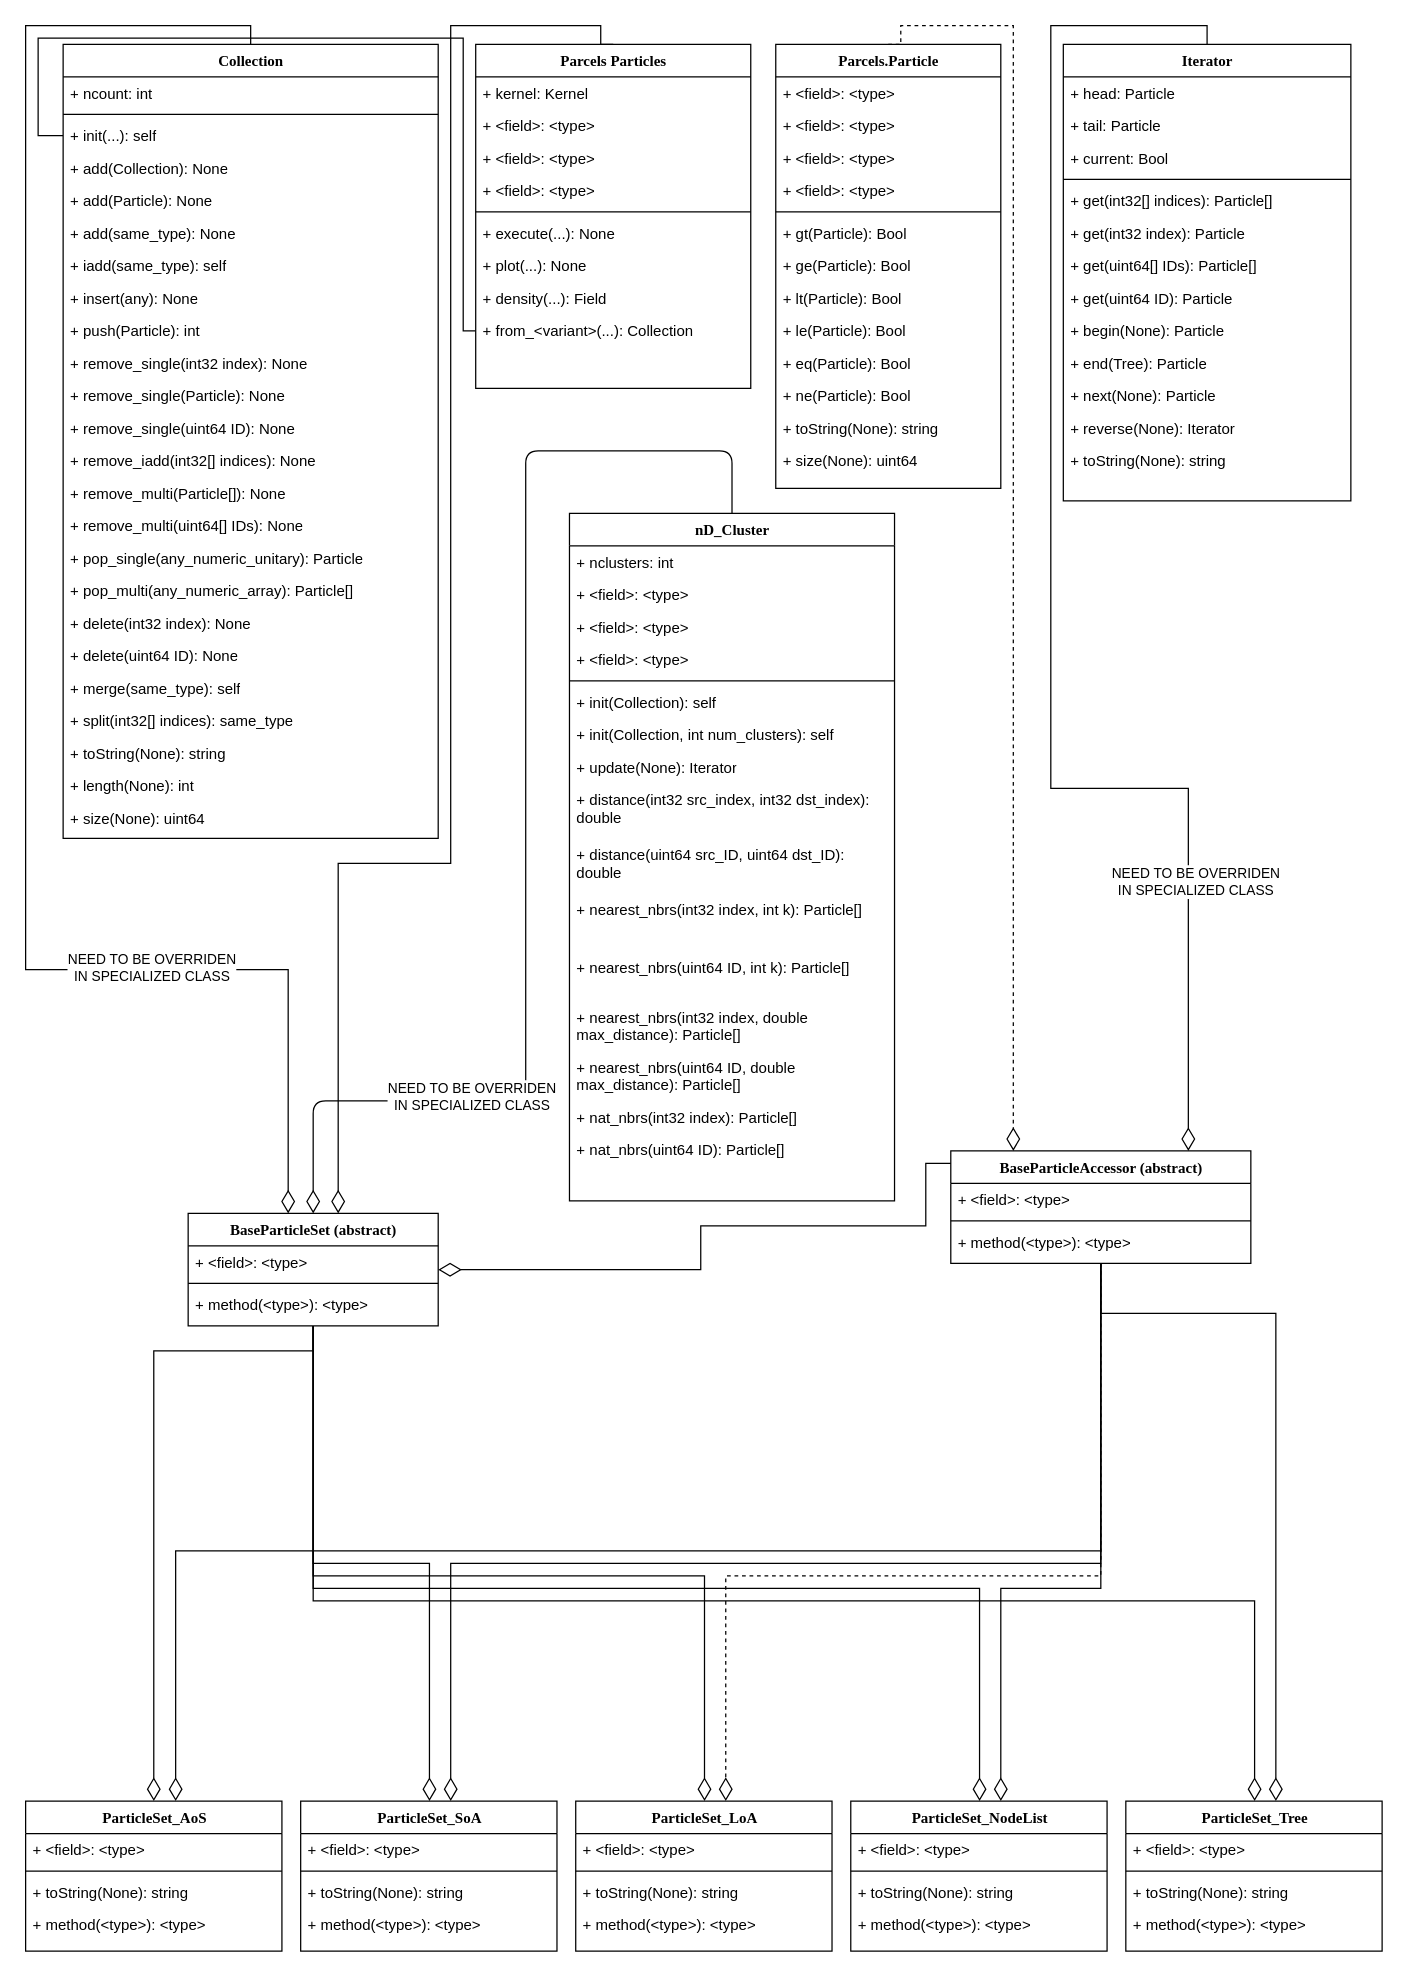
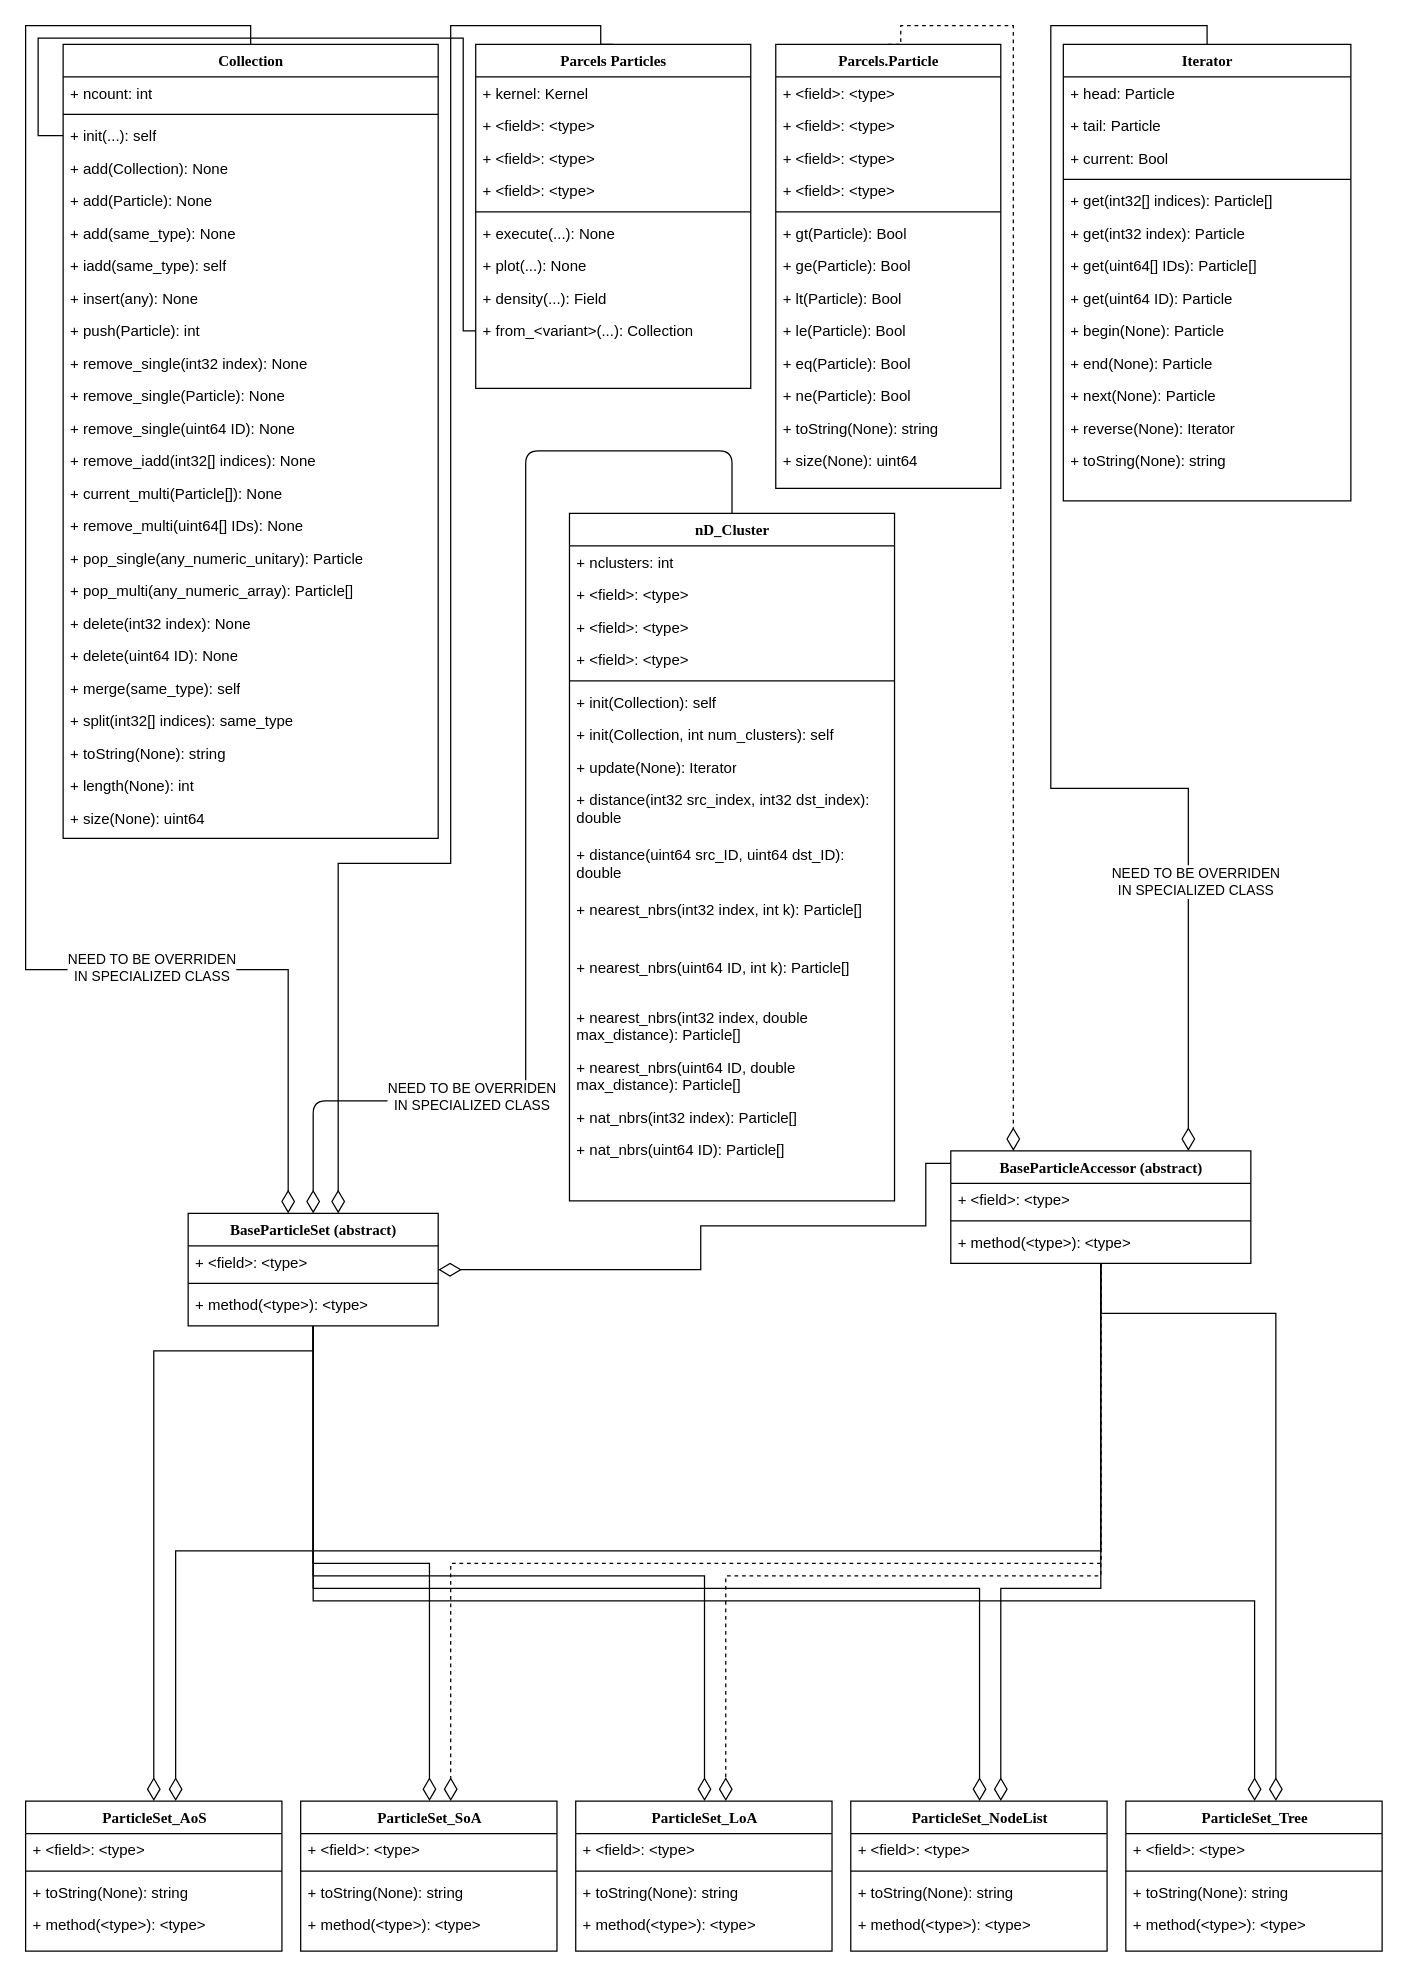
(1149, 365) -> (1149, 365)
(191, 495) -> (196, 495)
(668, 1563) -> (668, 1563)
